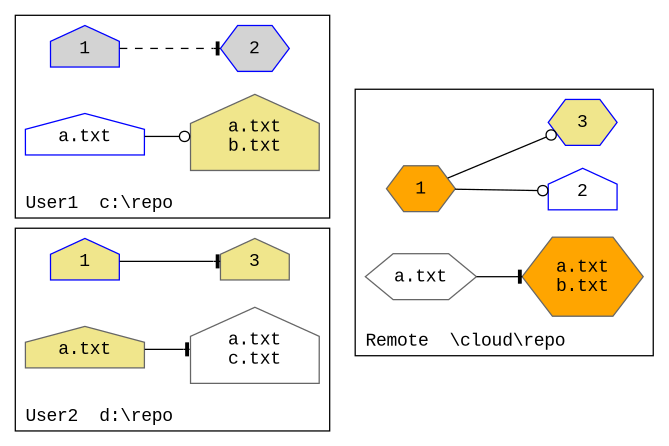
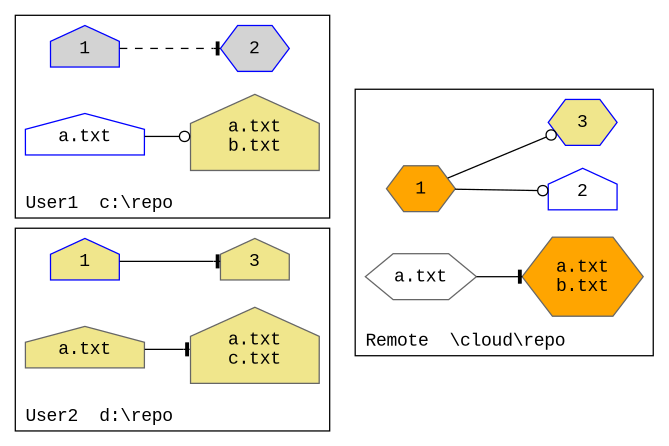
(255, 349) -> (255, 349)
